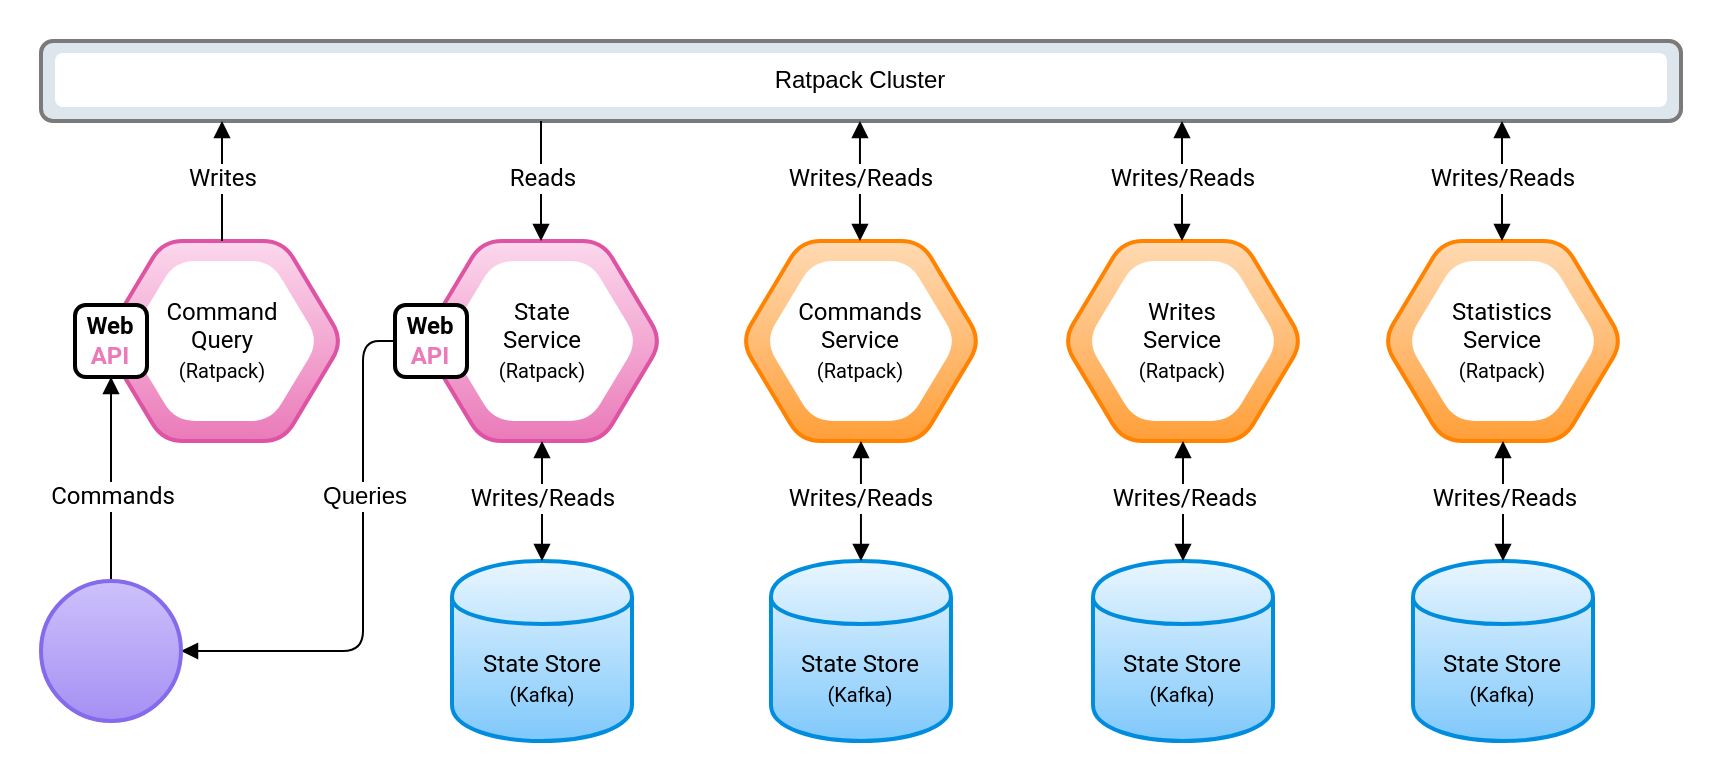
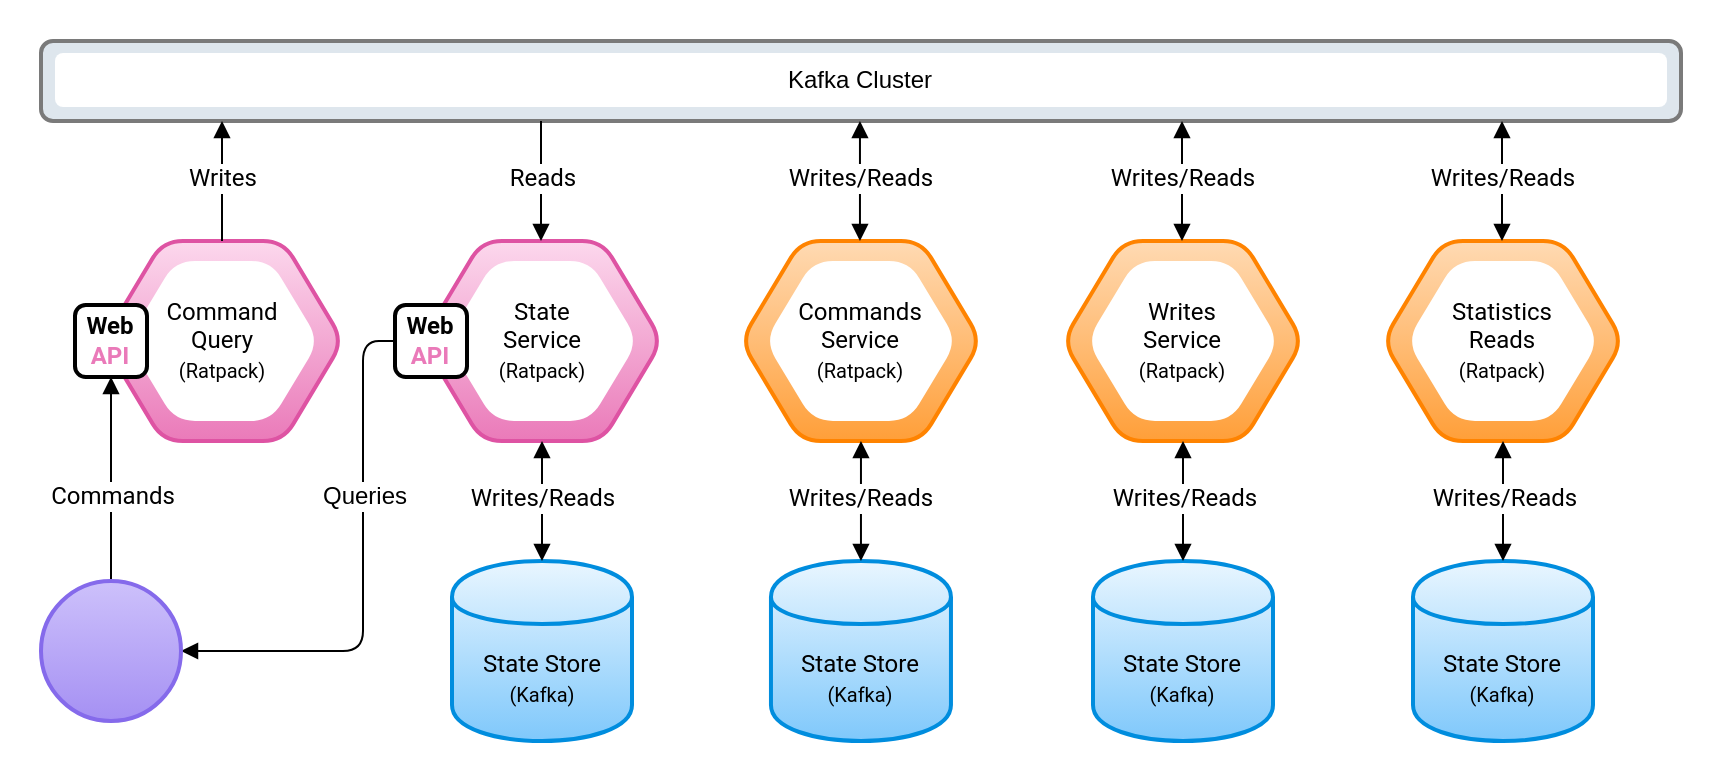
(861, 81) -> (861, 81)
(1503, 341) -> (1503, 341)
